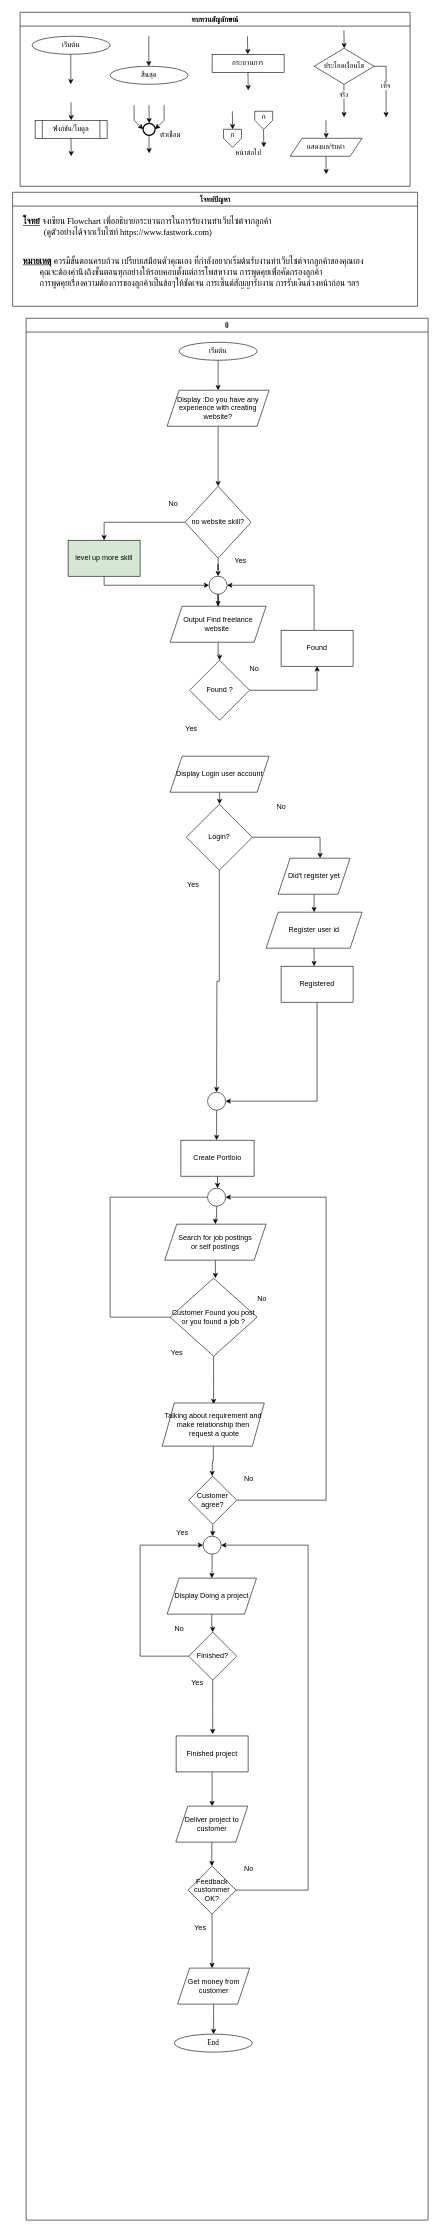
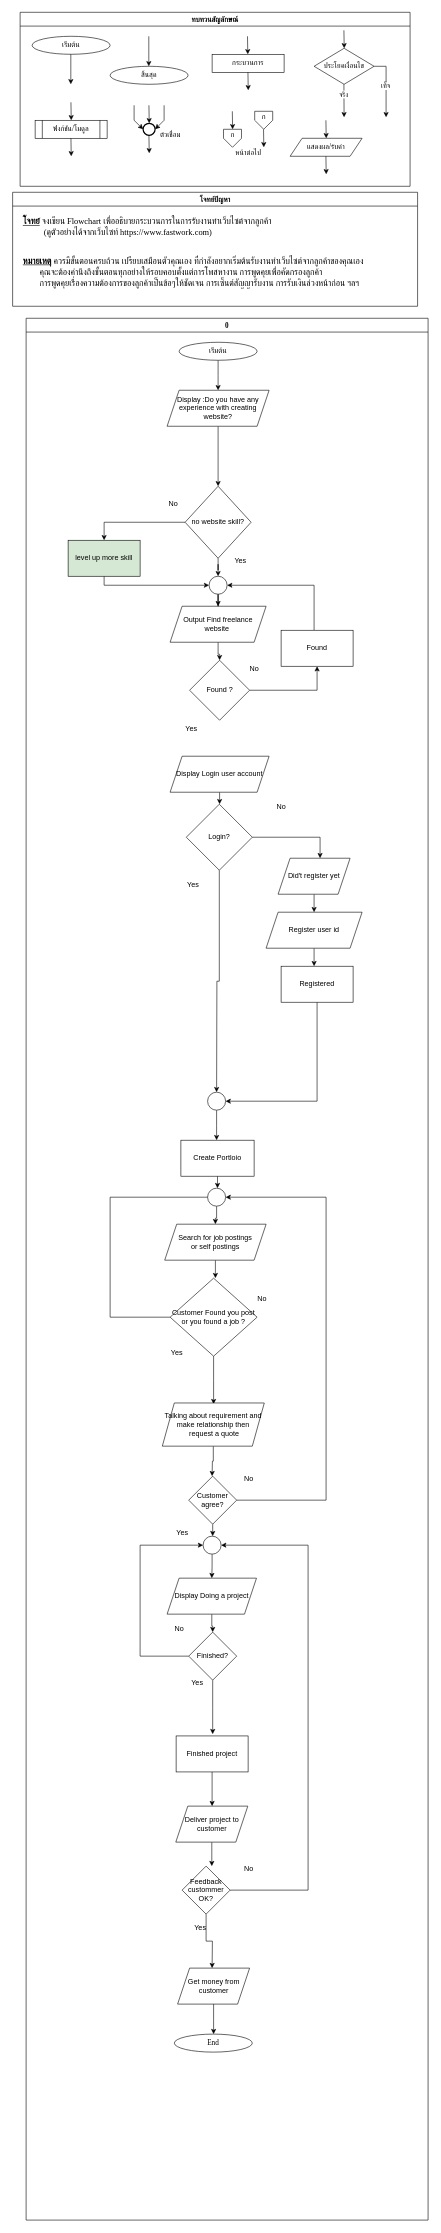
(212, 1890) -> (206, 1890)
